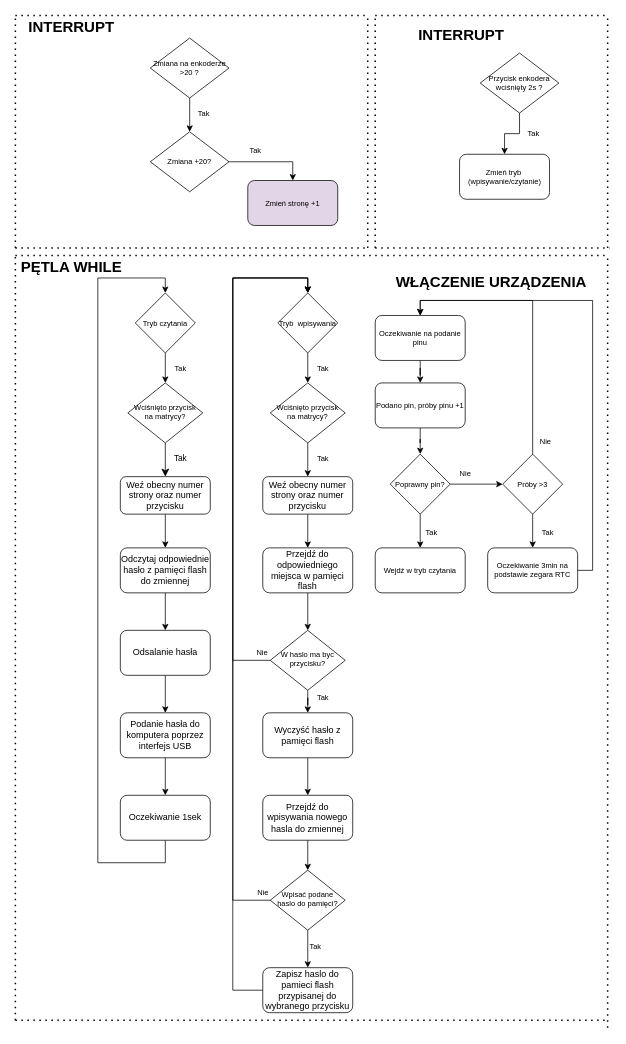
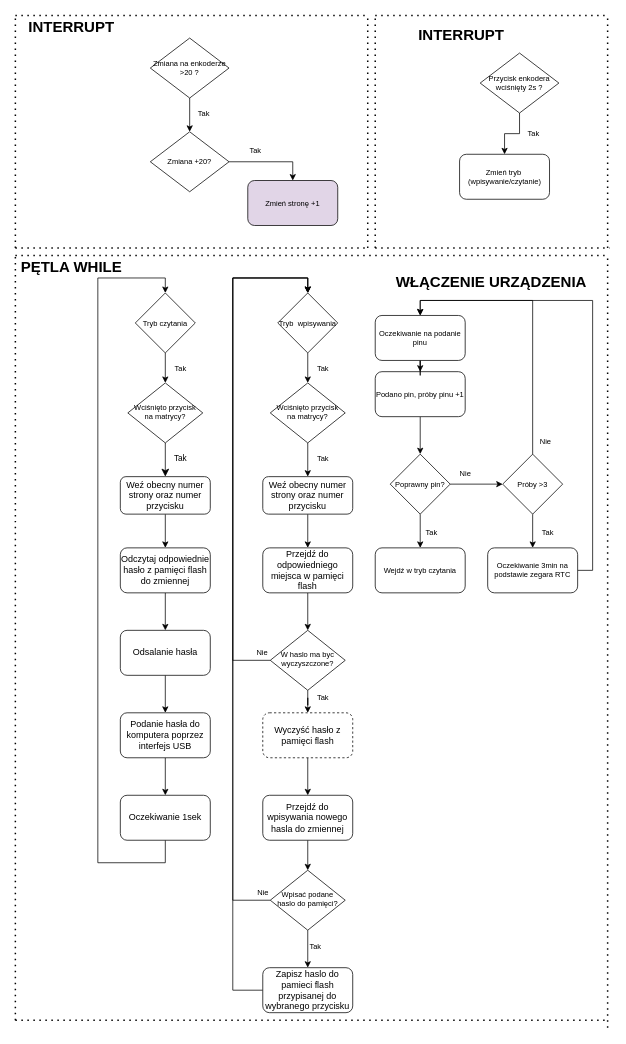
(420, 405) -> (420, 394)
(308, 659) -> (308, 659)
(308, 735) -> (308, 735)
